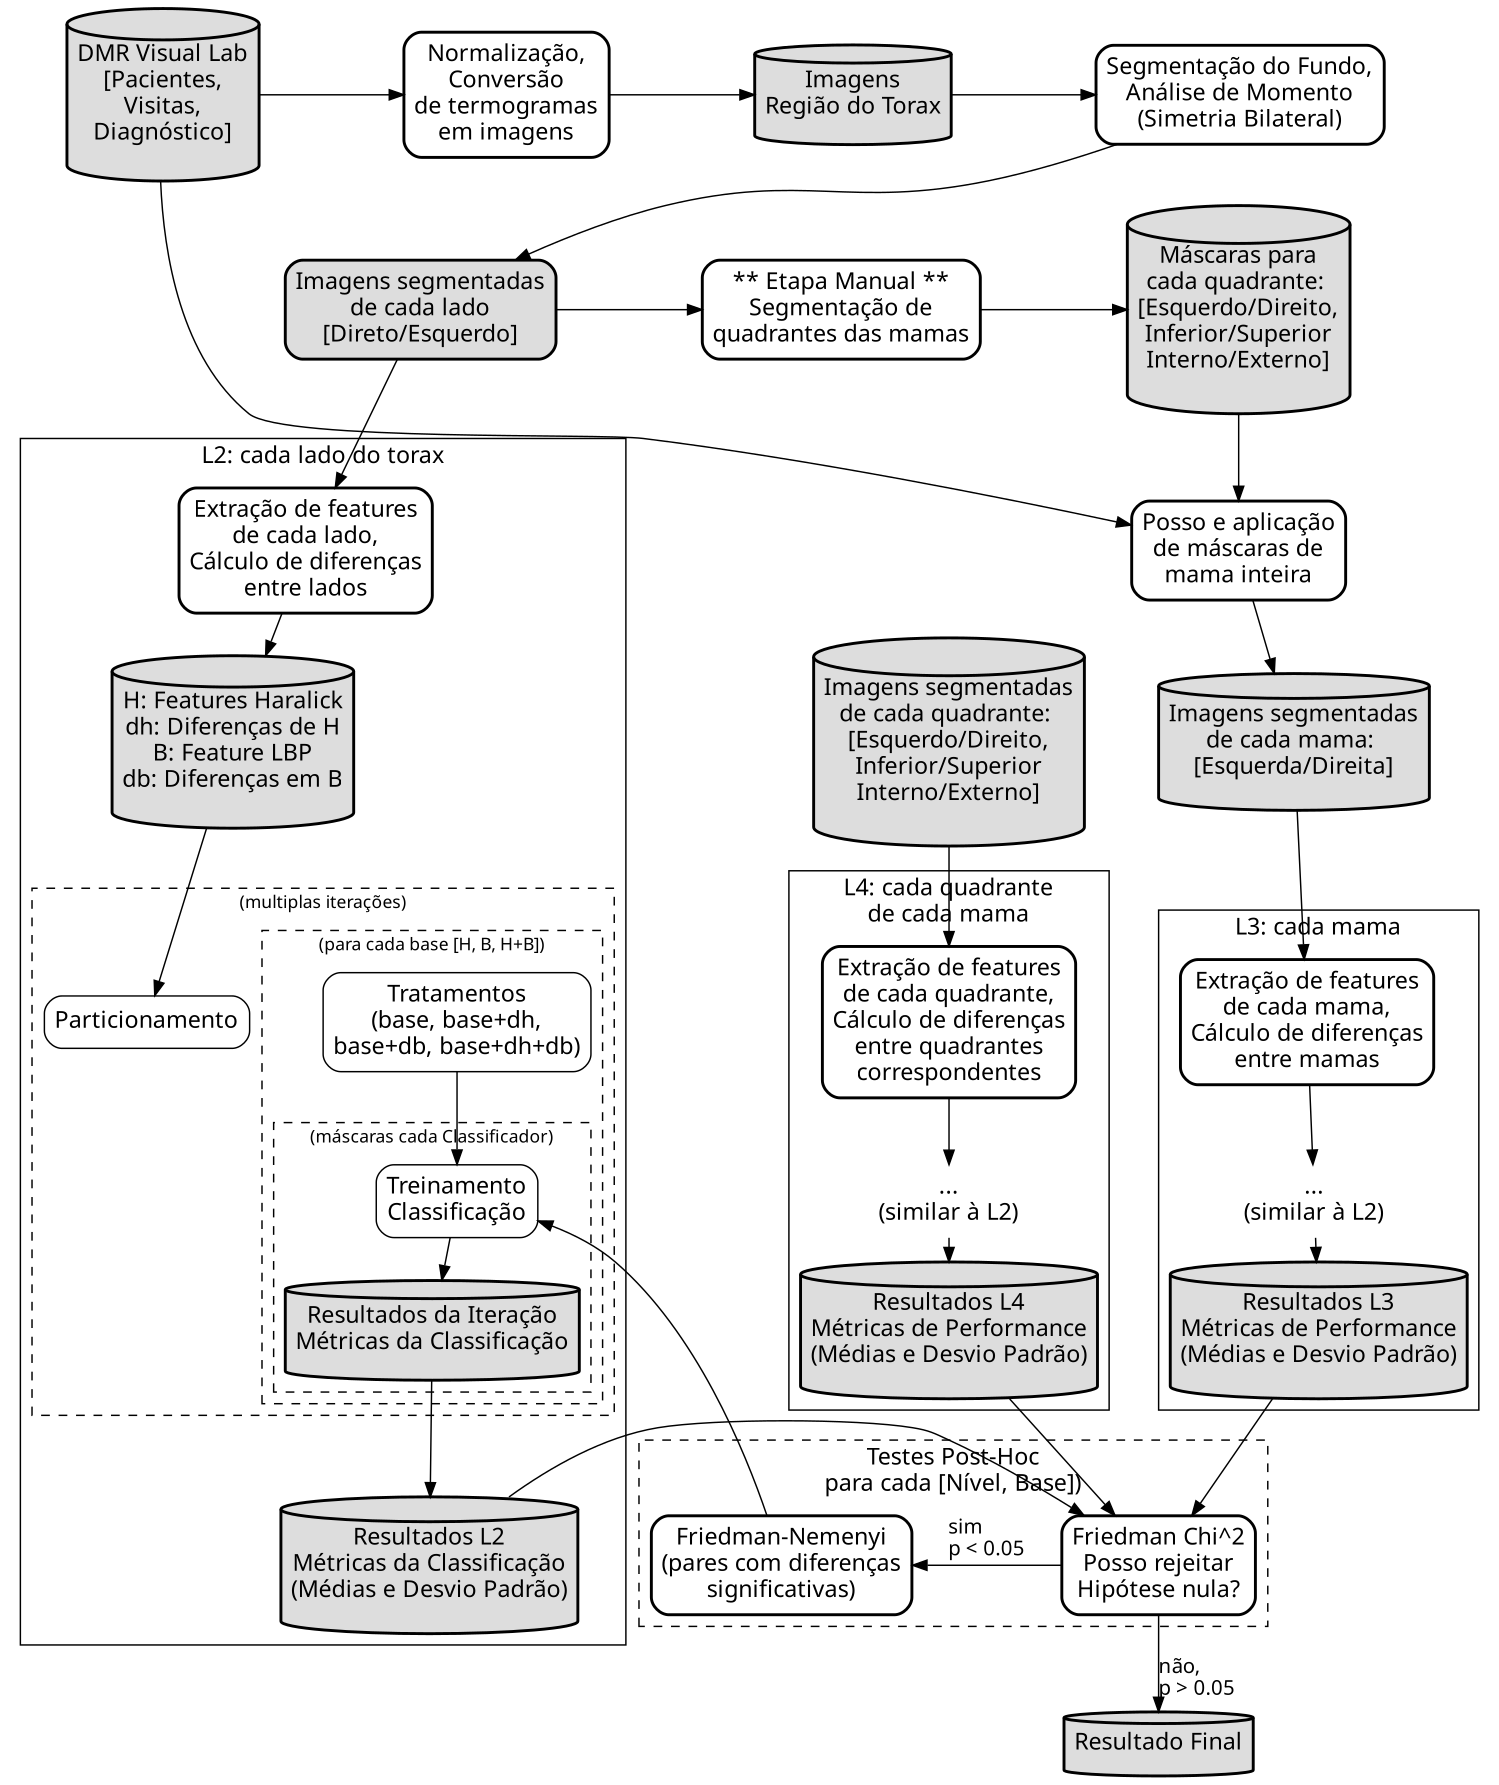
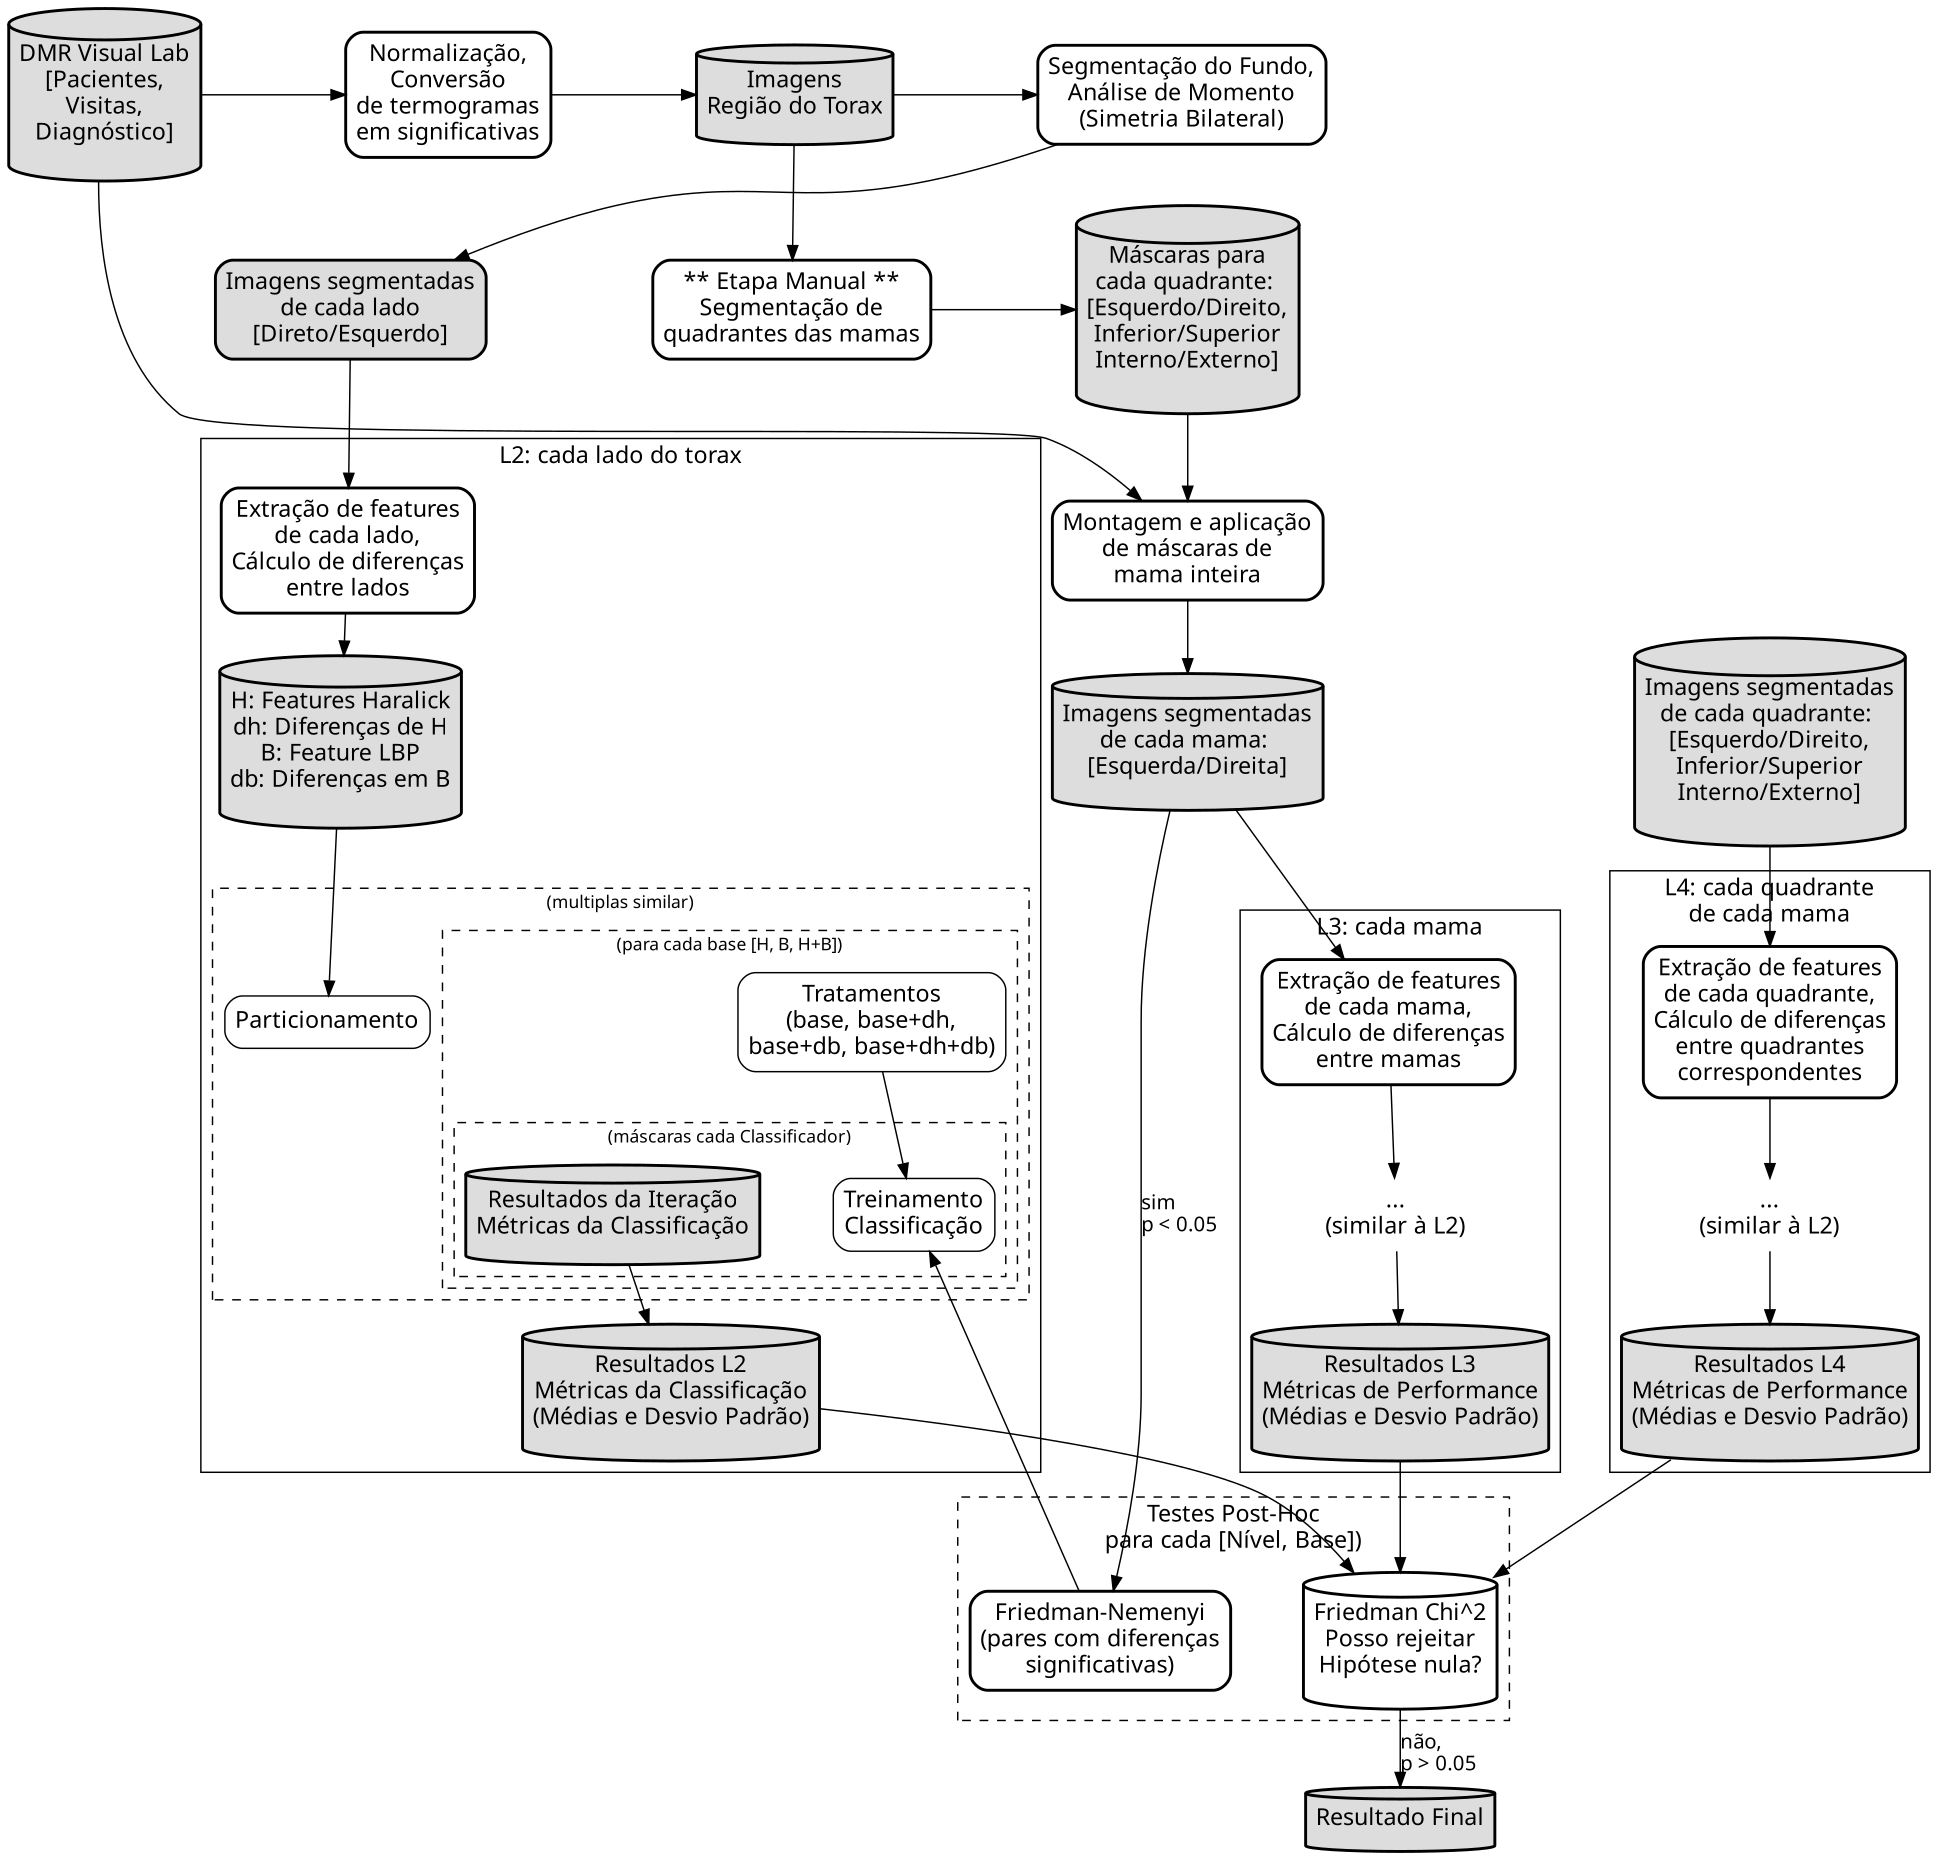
(507, 95) -> (448, 95)
(622, 310) -> (793, 203)
(1239, 551) -> (1188, 551)
(323, 903) -> (621, 904)
(447, 1252) -> none
(994, 1565) -> (1141, 1193)
(1159, 1565) -> (1400, 1641)
